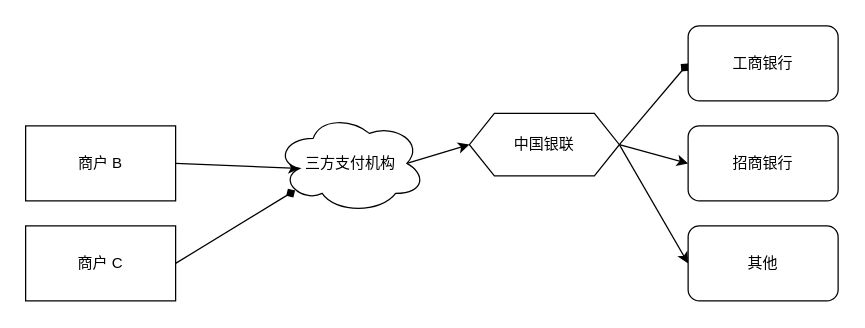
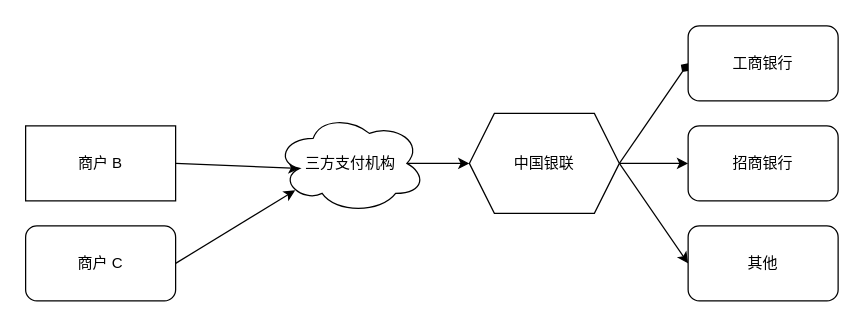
(544, 144) -> (544, 163)
(286, 196) -> (287, 195)
(101, 263) -> (101, 263)
